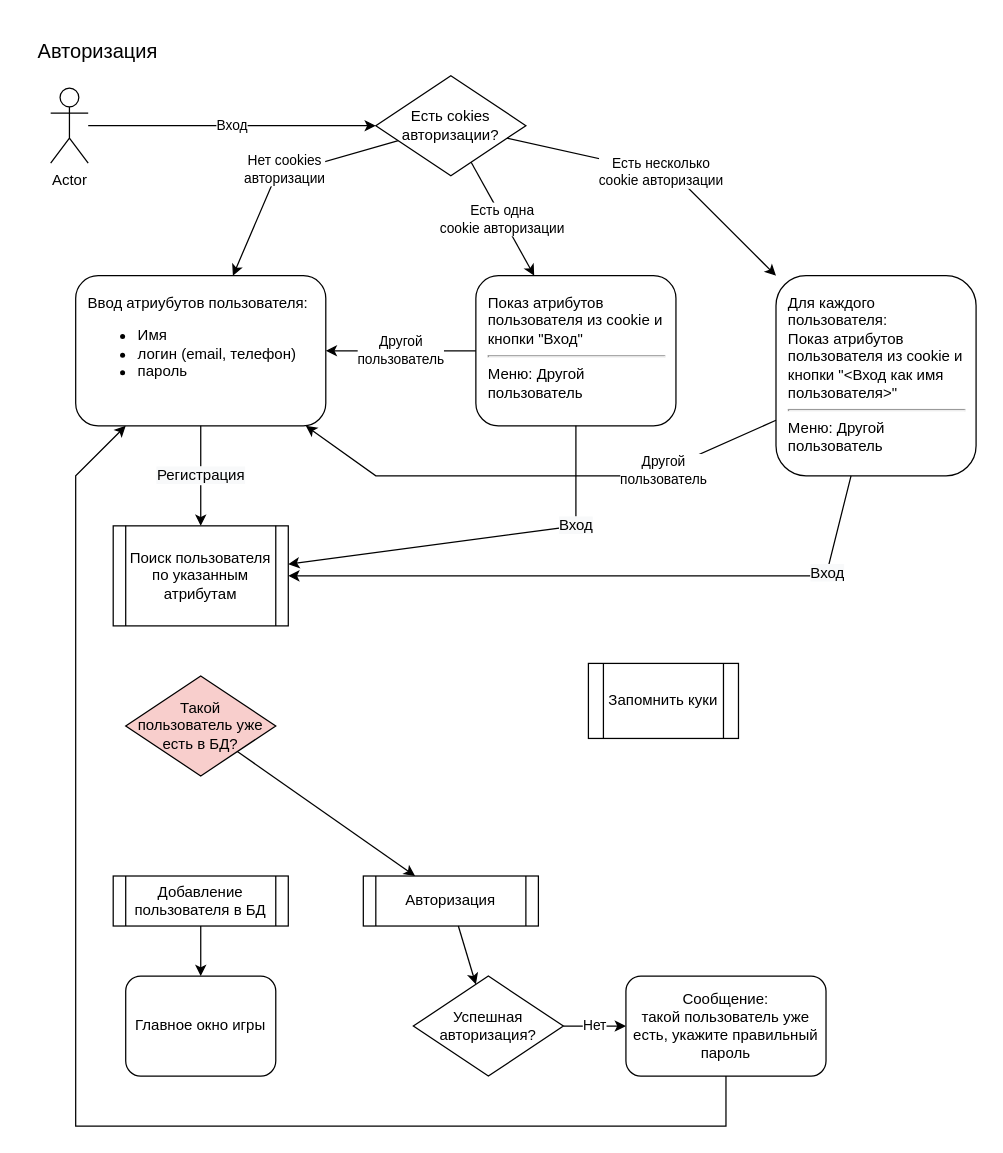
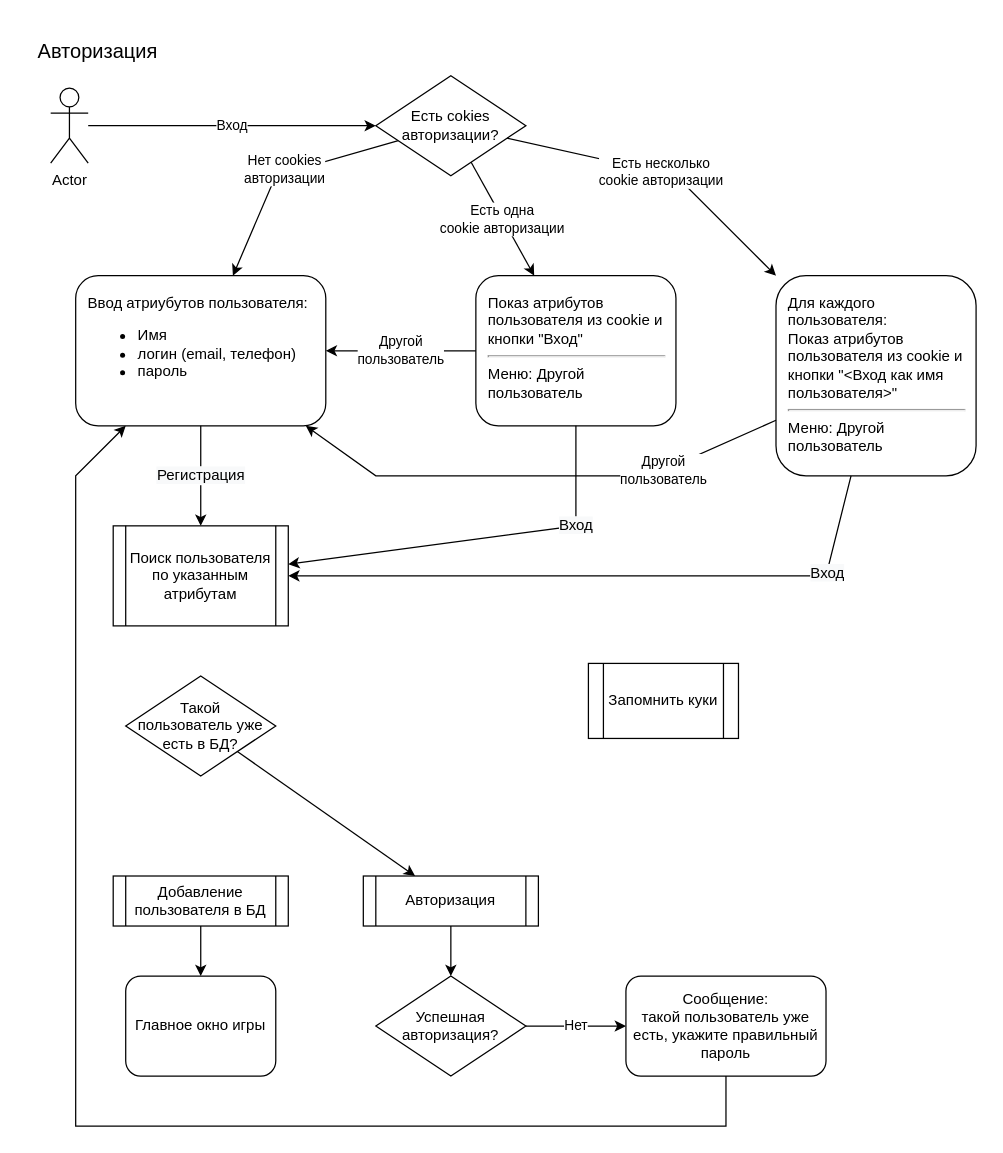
(201, 726) -> (201, 726)
(488, 1026) -> (451, 1026)
